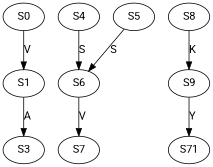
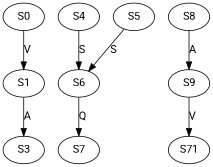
(193, 50) -> (193, 50)
(83, 117) -> (83, 117)
(192, 117) -> (192, 117)
